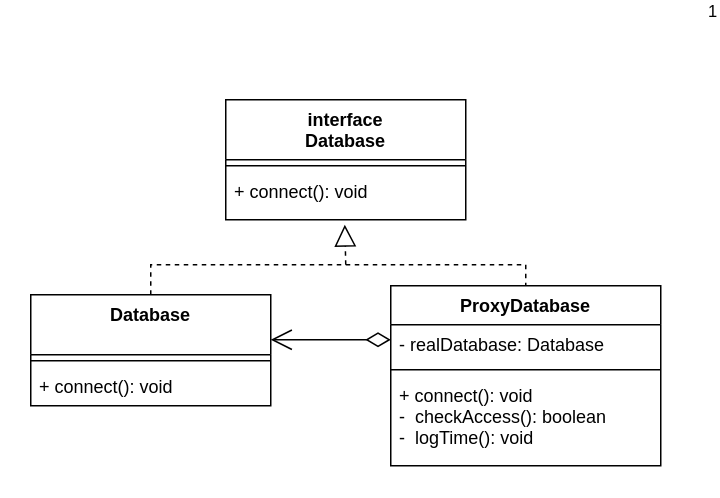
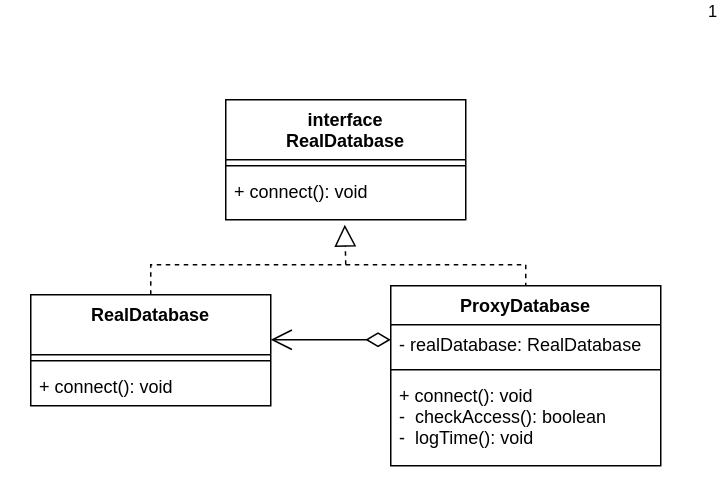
(345, 120) -> (345, 120)
(150, 315) -> (150, 315)
(513, 345) -> (531, 345)
